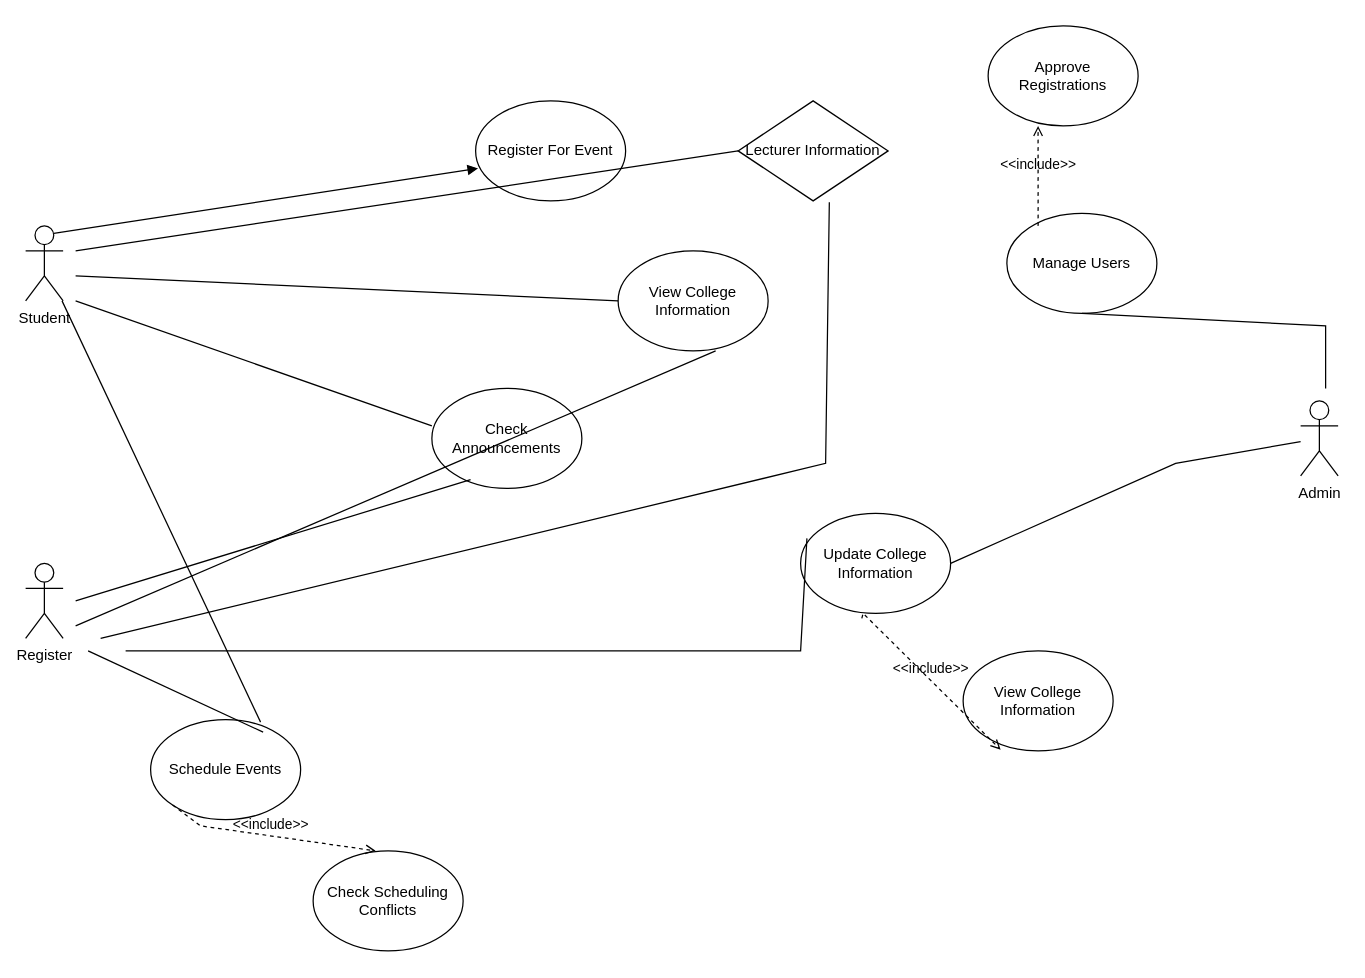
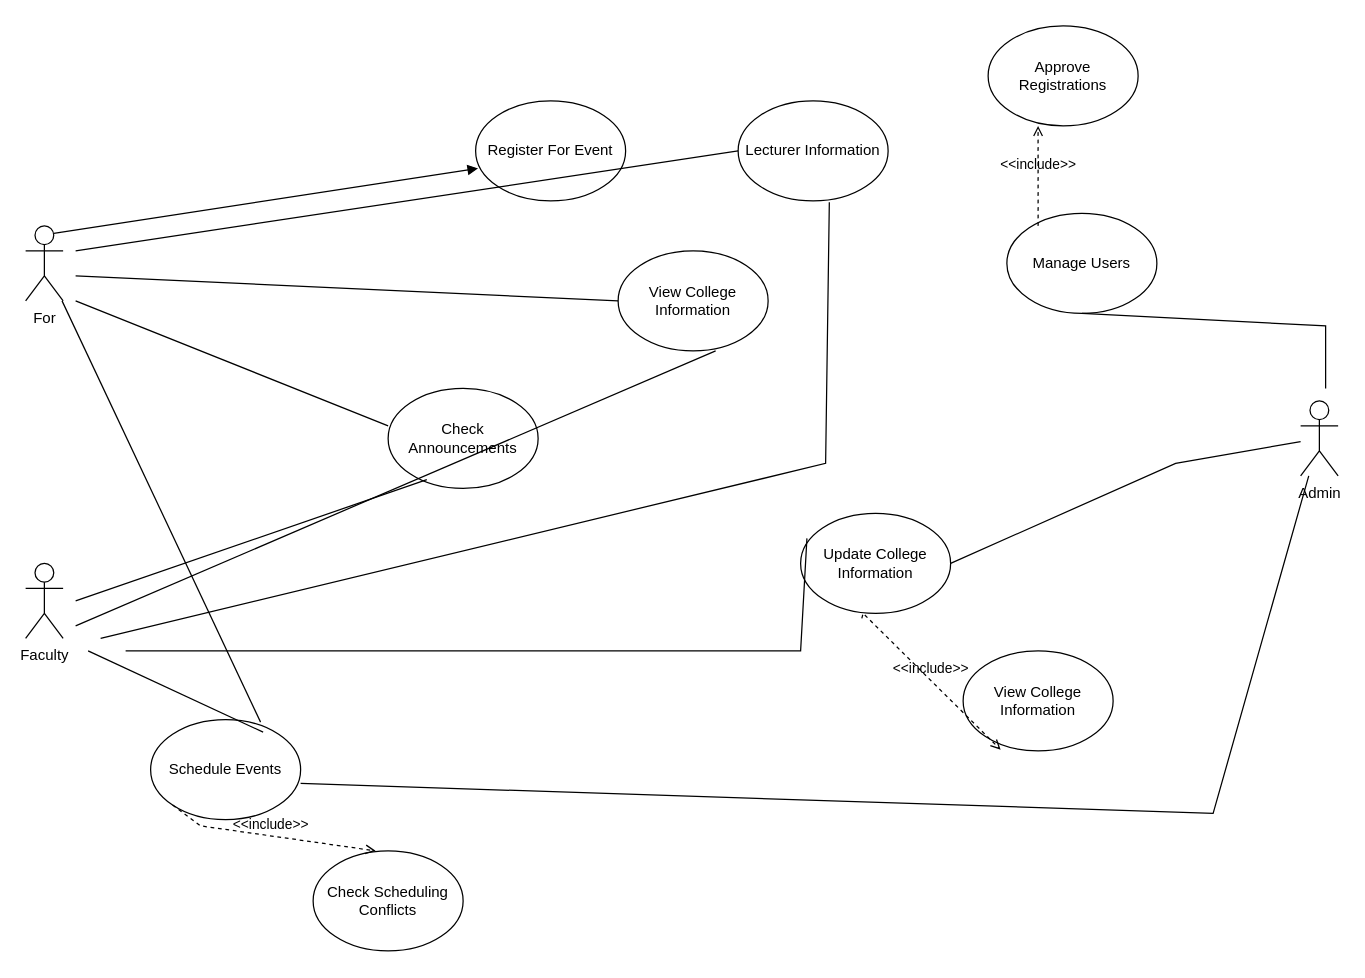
(813, 151) -> (813, 151)
(45, 318) -> (45, 318)
(507, 438) -> (463, 438)
(45, 656) -> (45, 656)
none -> (932, 804)
